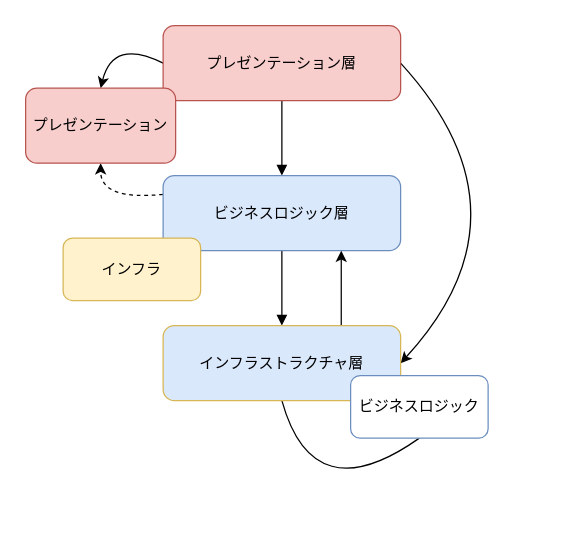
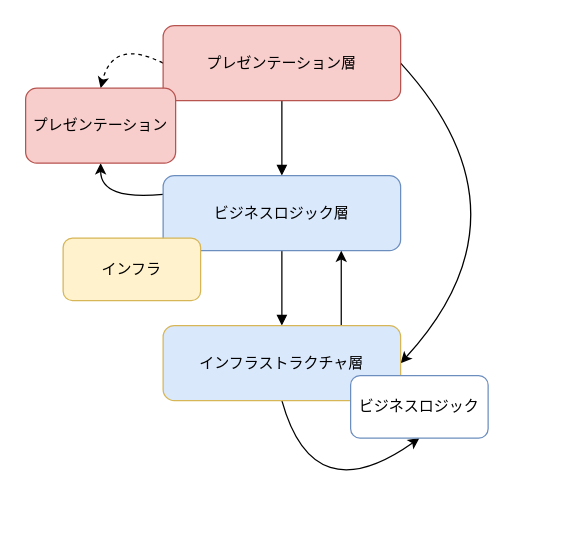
(126, 54) -> (126, 54)
(124, 194) -> (124, 194)
(357, 467) -> (353, 469)
